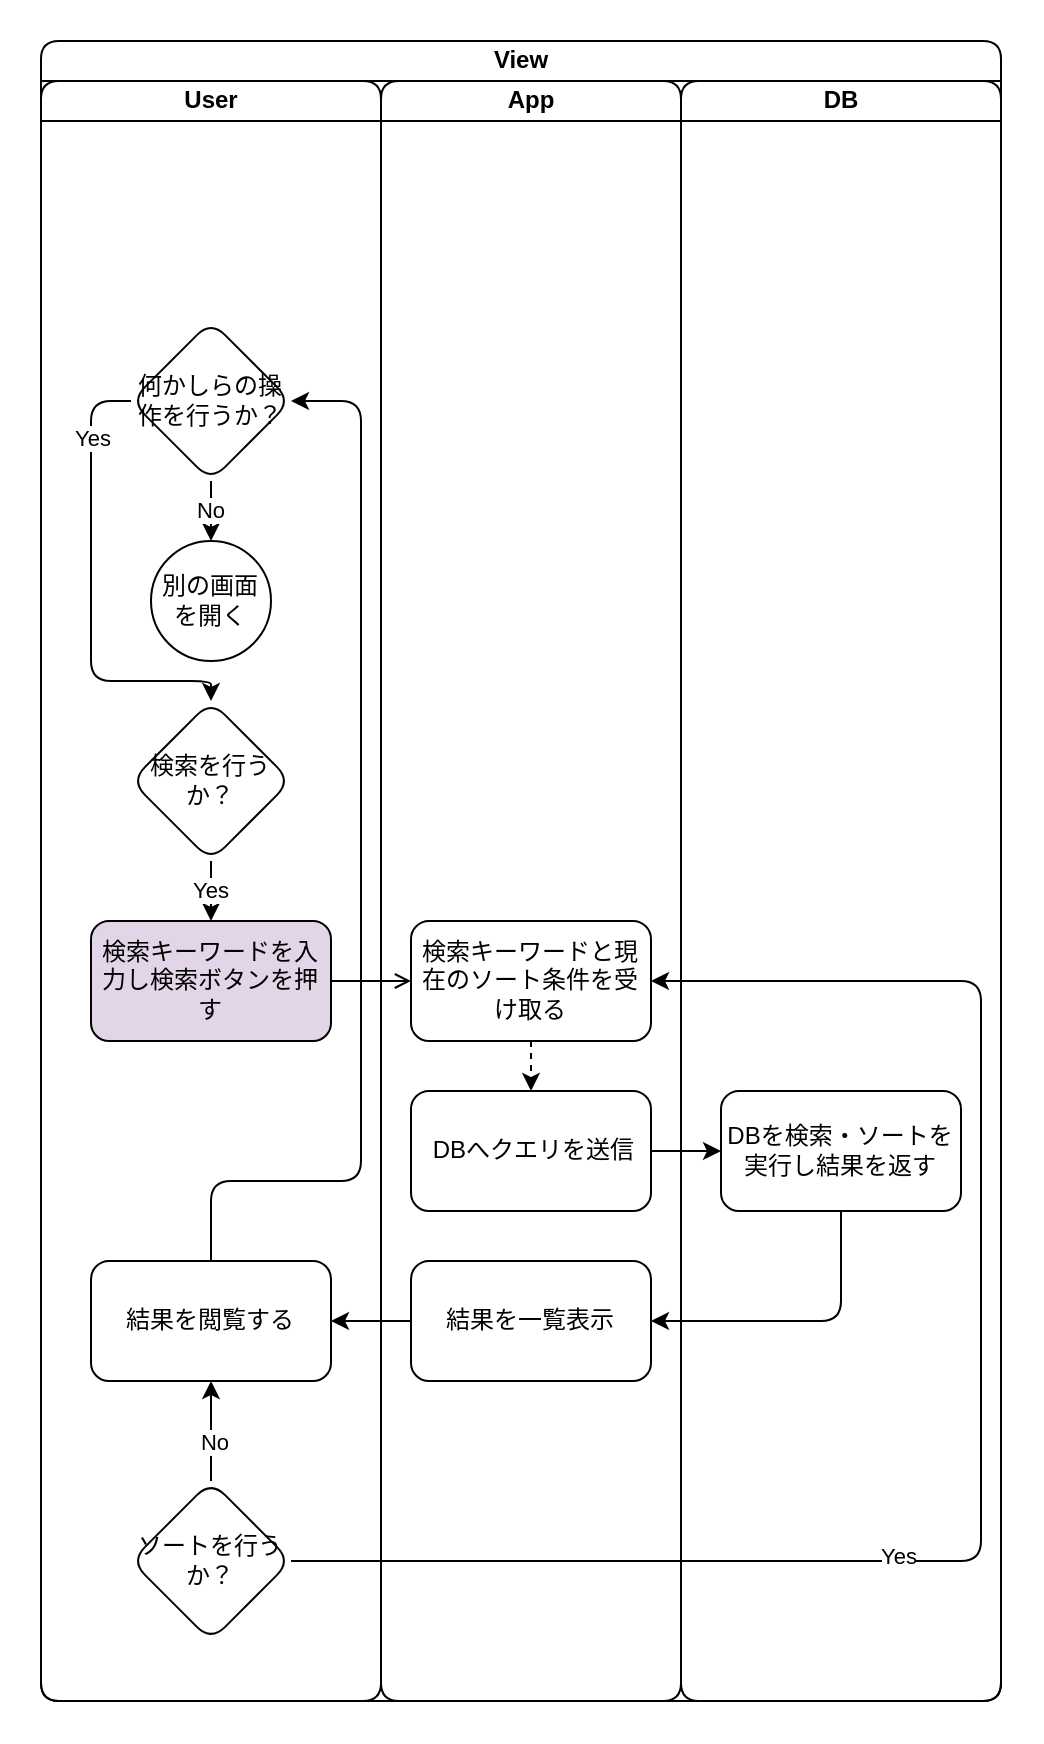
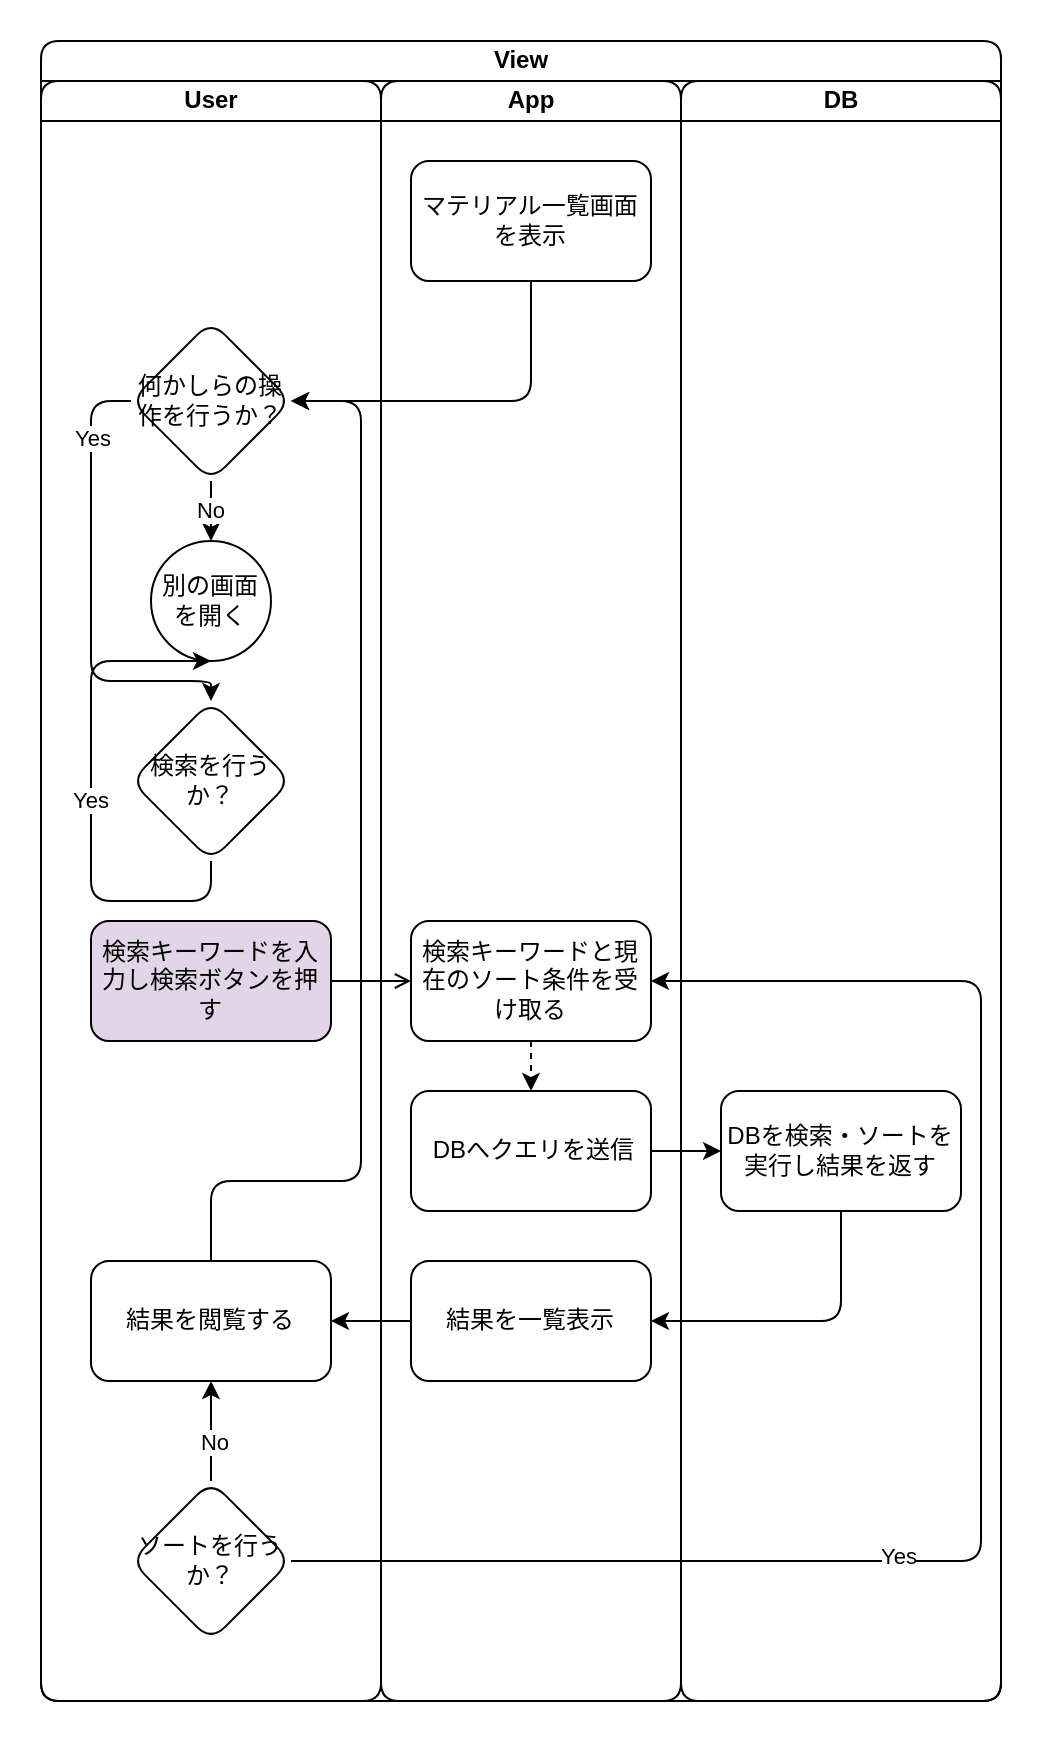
none -> (531, 221)
none -> (511, 401)
(211, 886) -> (91, 848)
